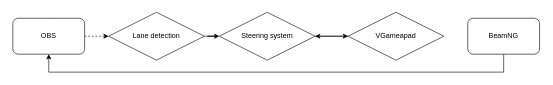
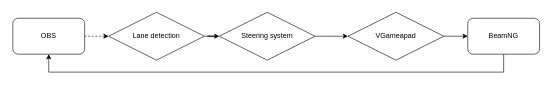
(347, 36) -> (462, 36)
